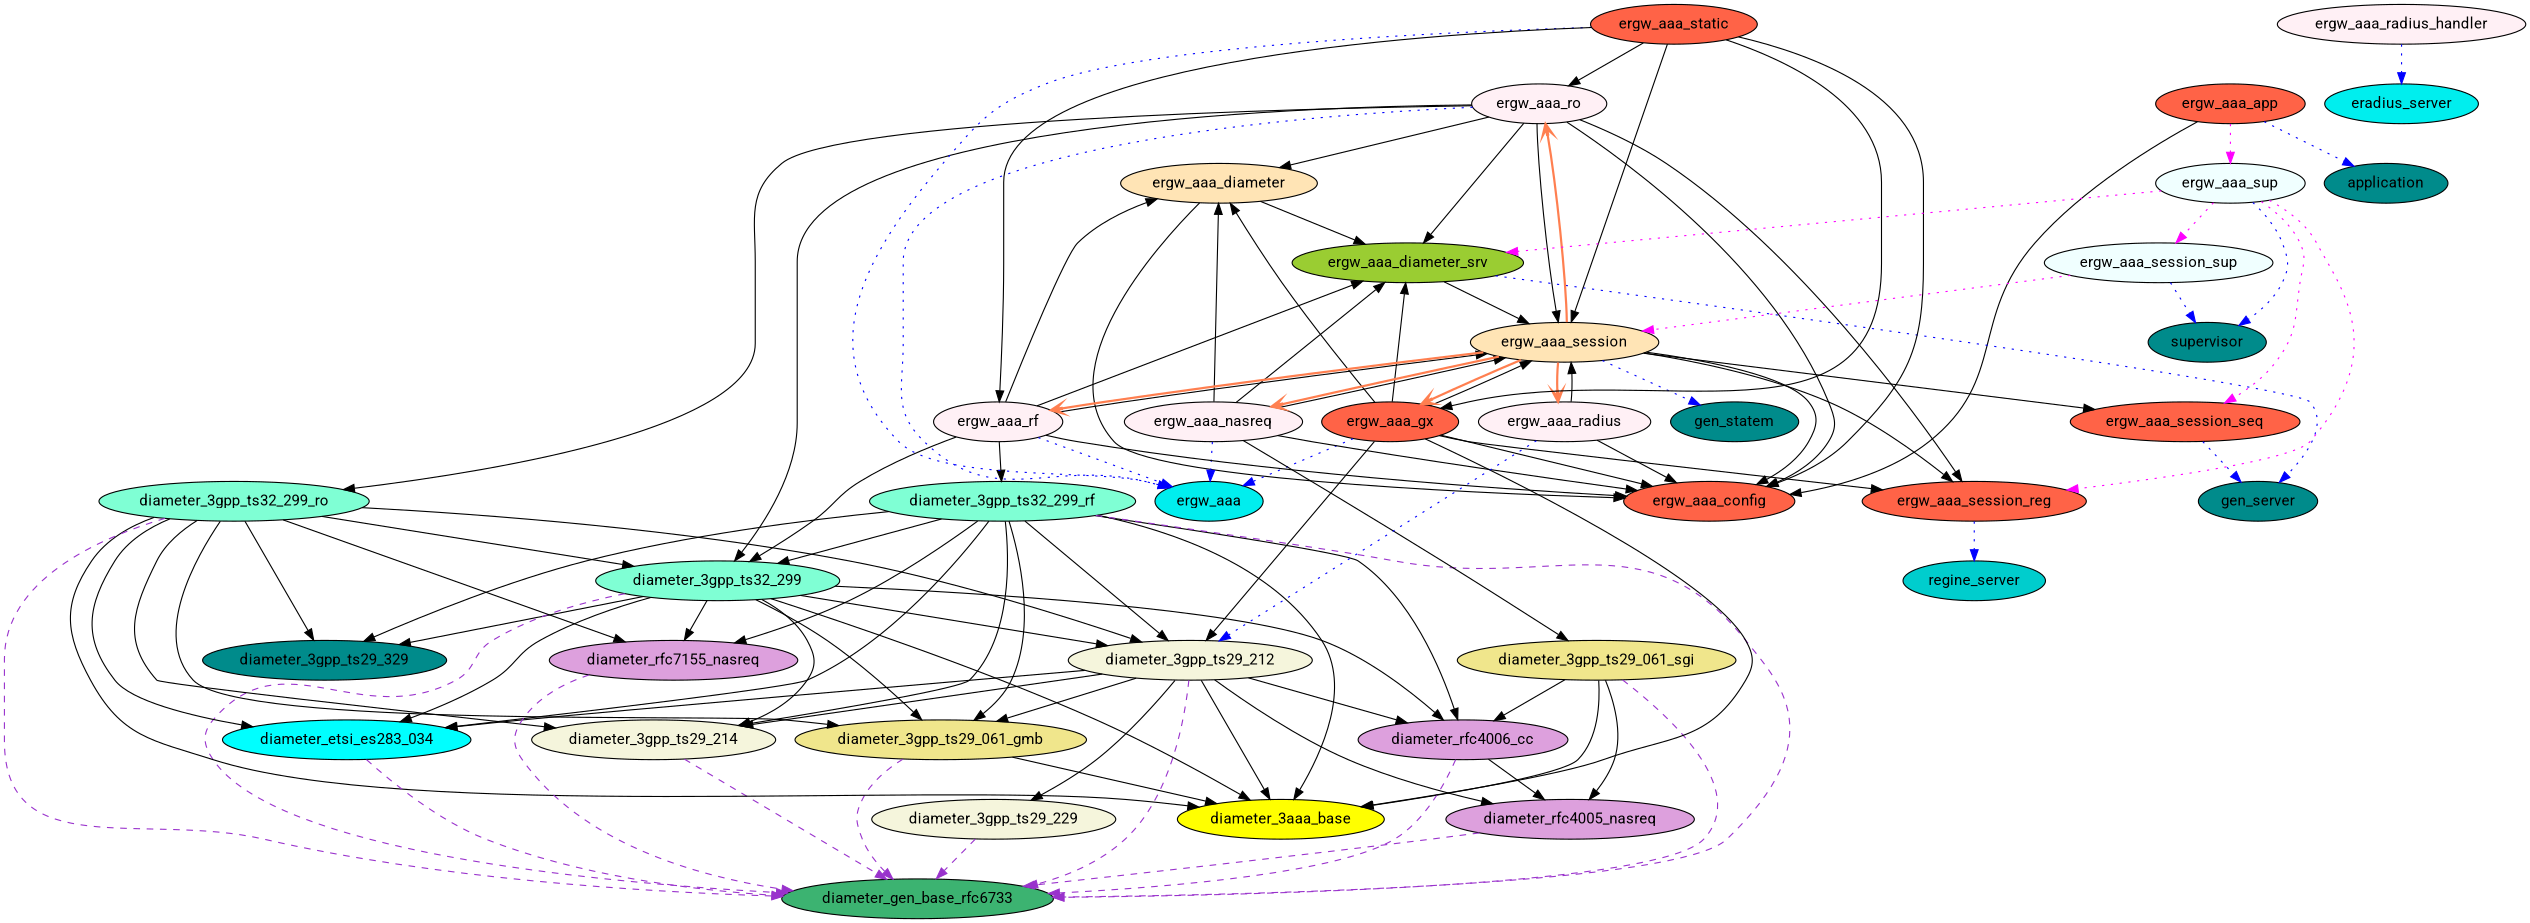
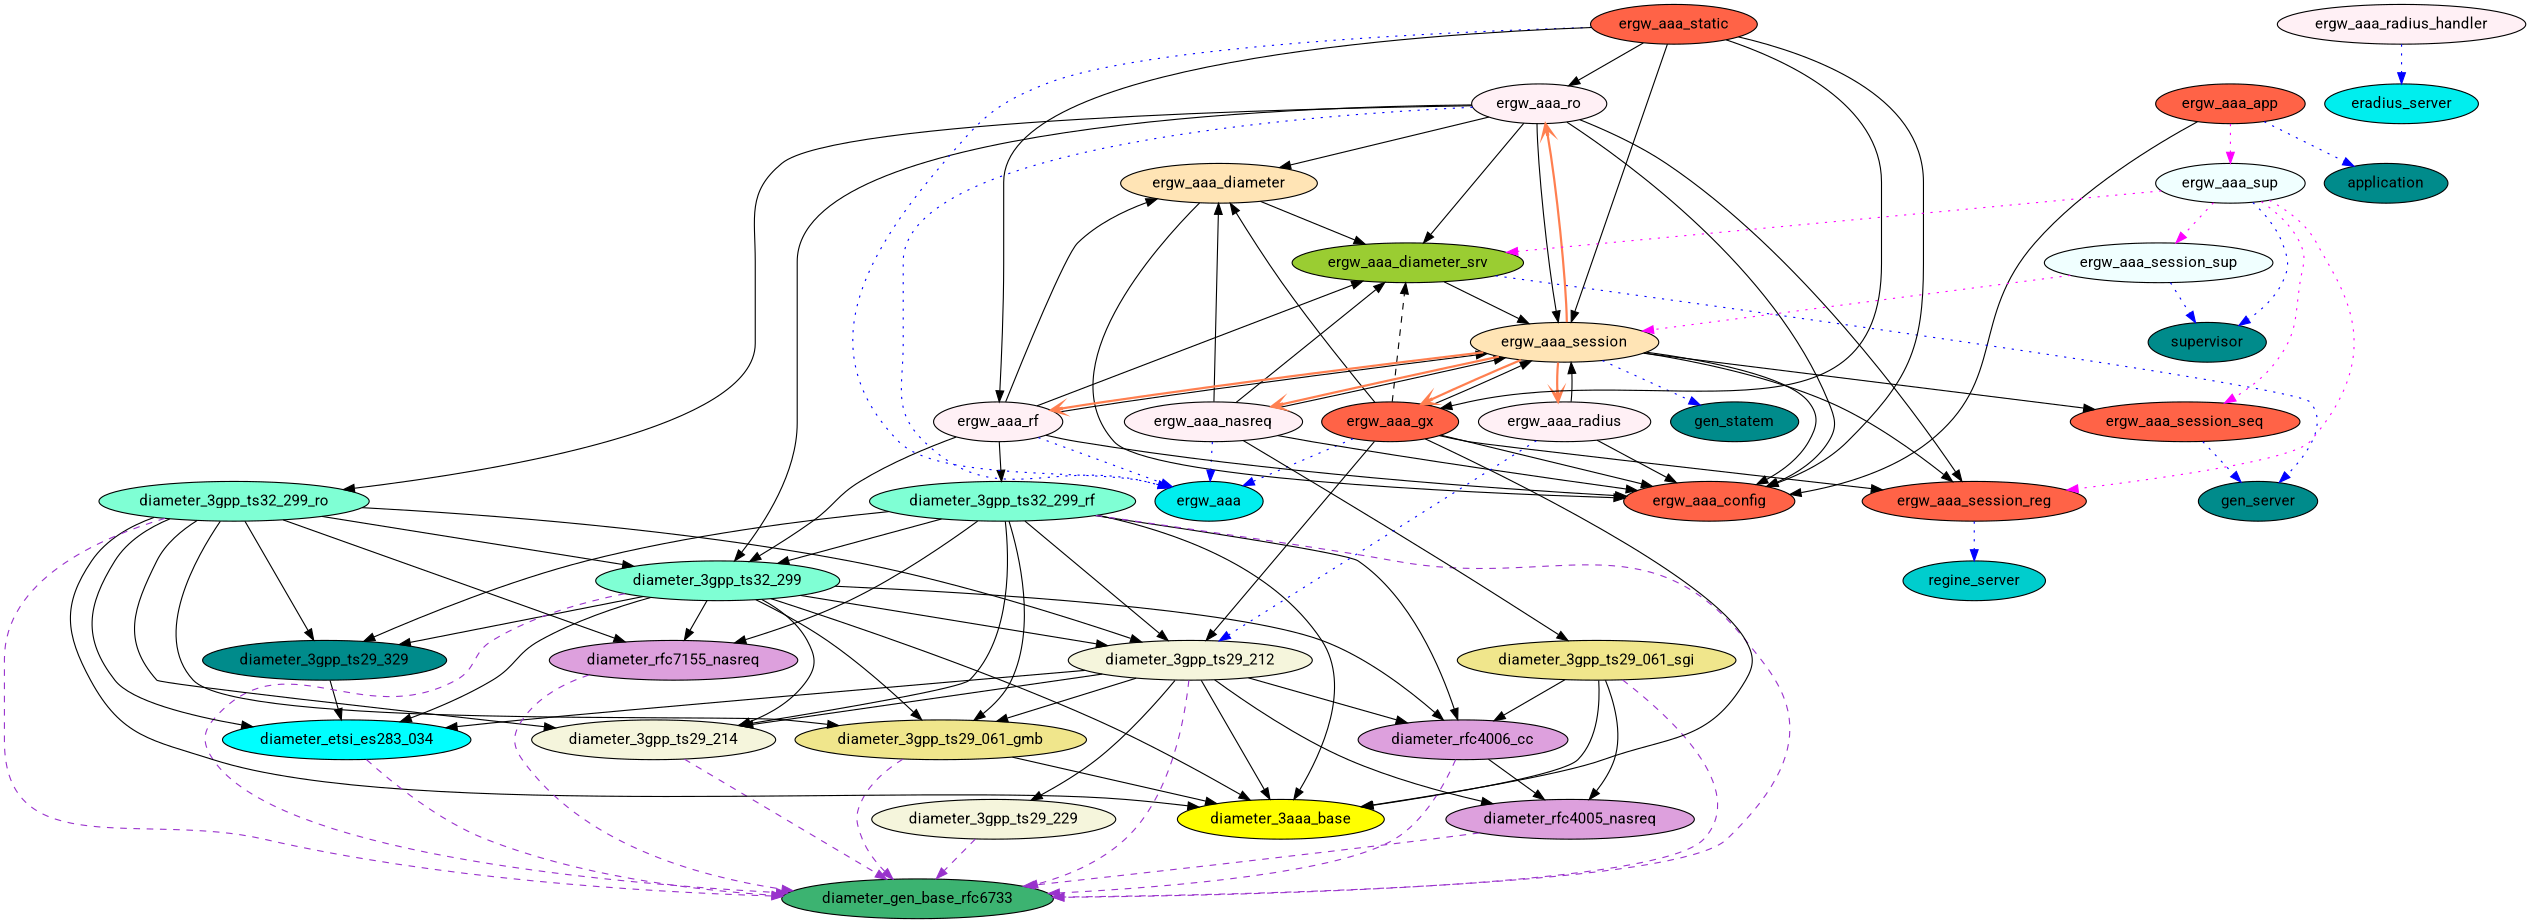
(1398, 348) -> (1398, 348)
(753, 690) -> (334, 695)
